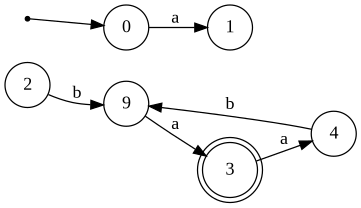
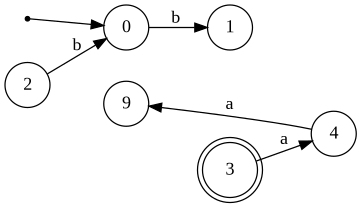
(176, 18) -> (176, 18)
(69, 102) -> (72, 59)
(230, 104) -> (230, 104)
(170, 133) -> none
